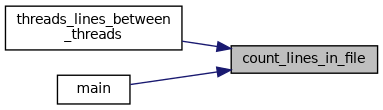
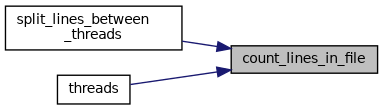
(94, 28) -> (94, 28)
(94, 90) -> (94, 90)
